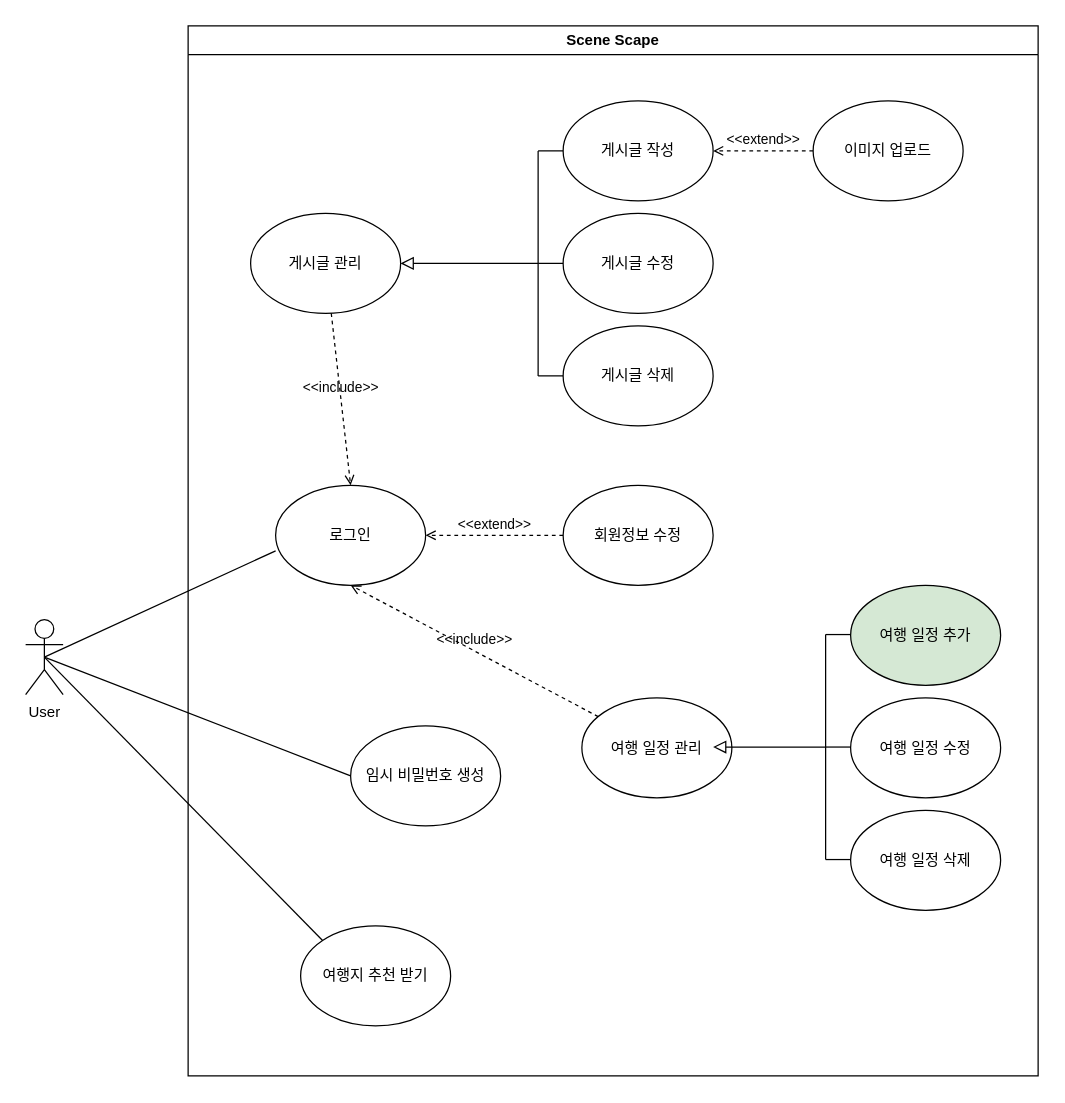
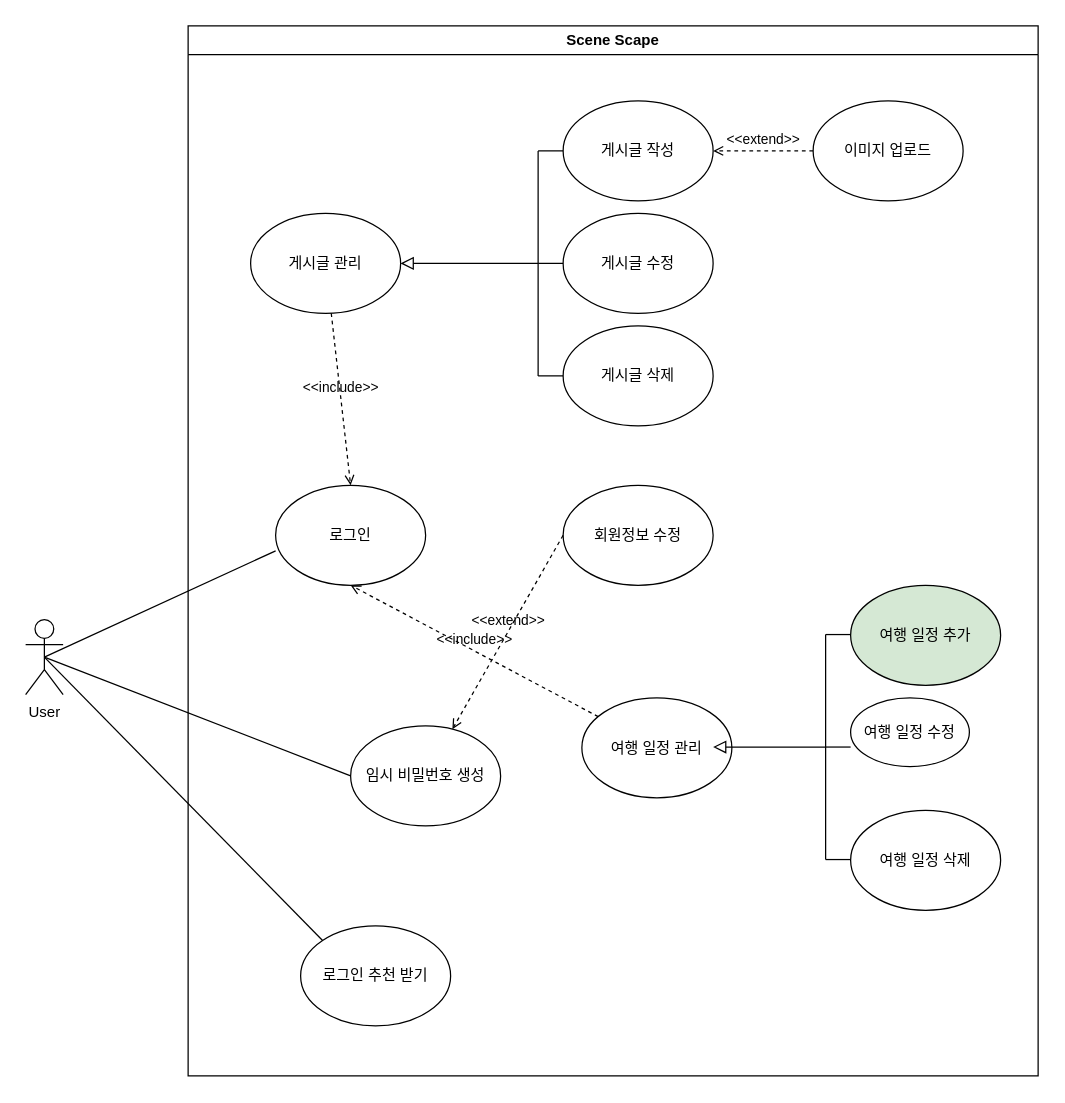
(496, 535) -> (508, 631)
(926, 748) -> (910, 732)
(376, 976) -> (376, 976)
